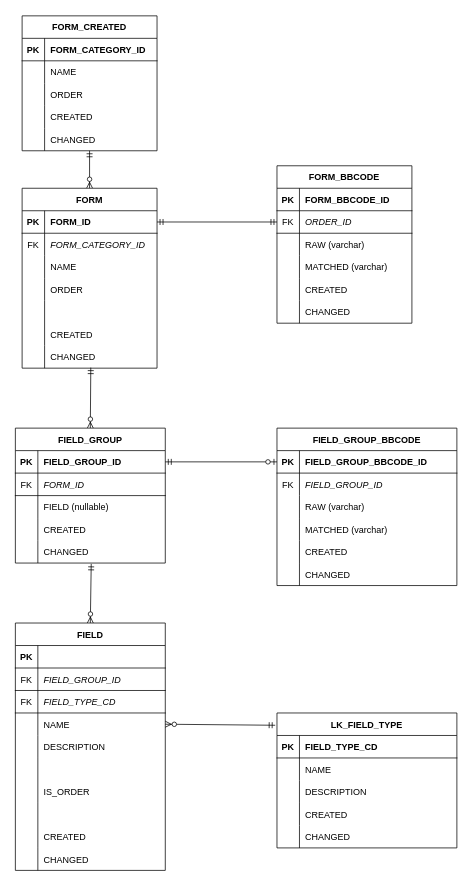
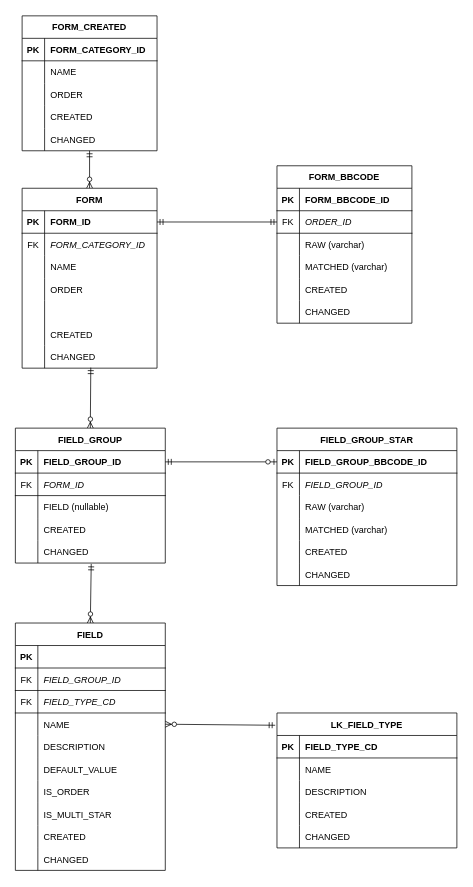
(367, 440) -> (367, 440)
none -> (102, 769)
none -> (102, 814)
